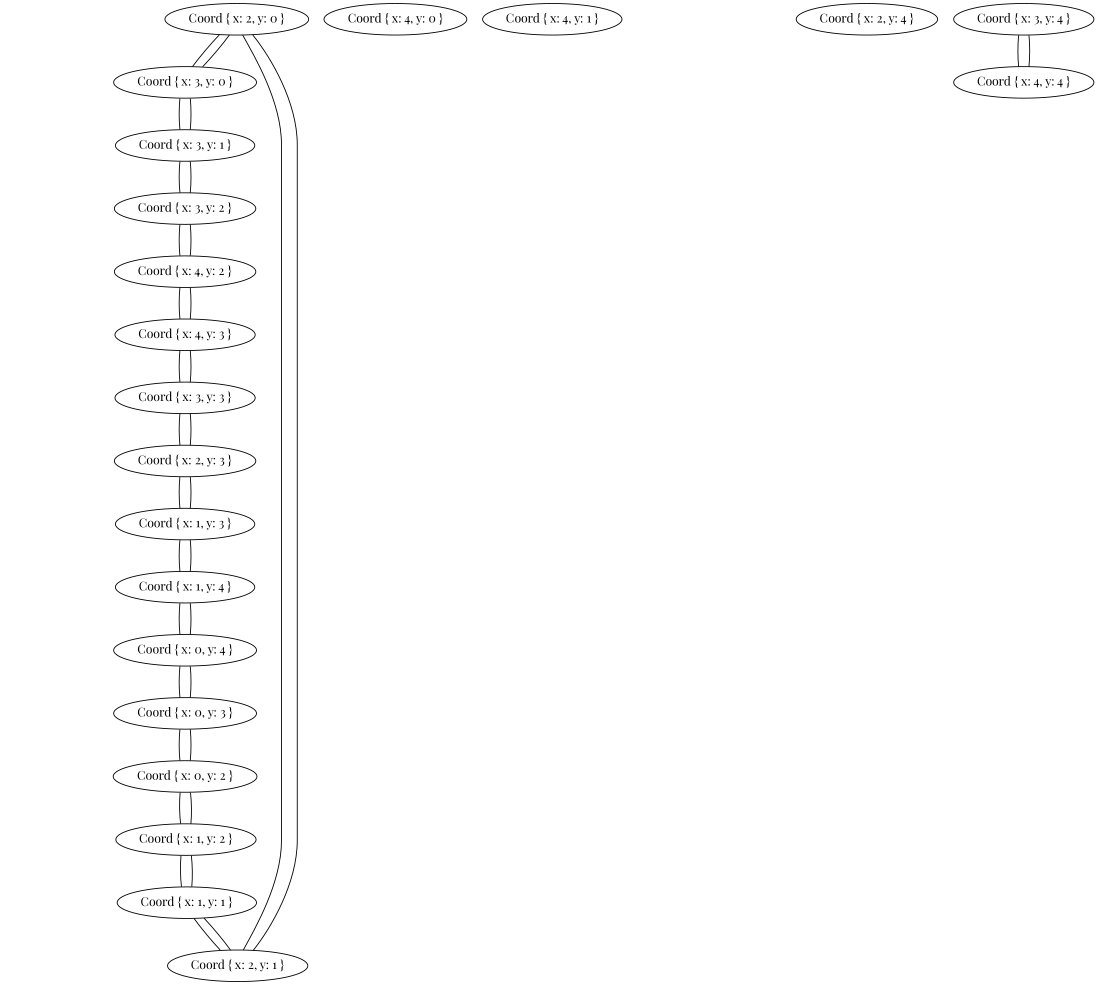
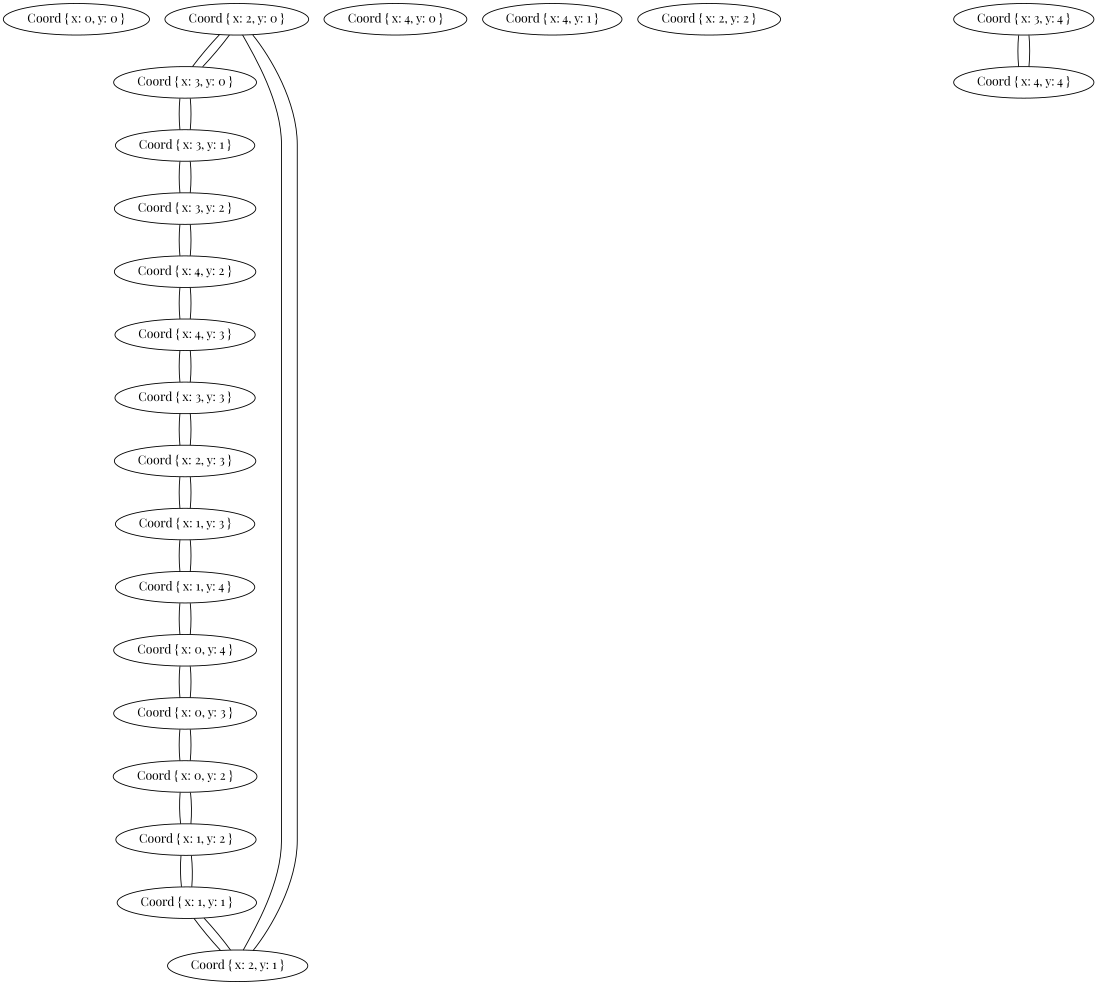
none -> (76, 19)
none -> (709, 19)
(867, 19) -> none
